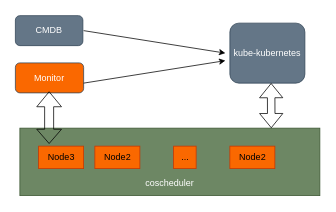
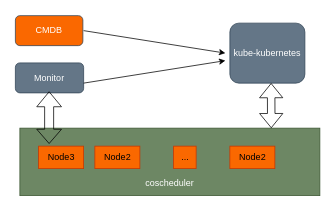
(49, 30) -> (49, 30)
(50, 78) -> (50, 78)
